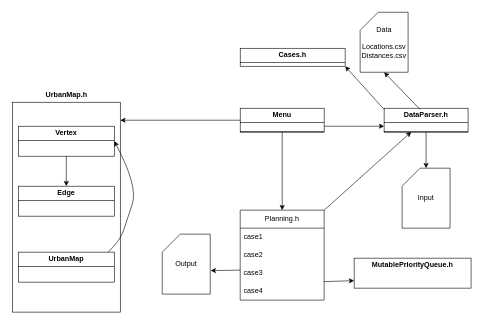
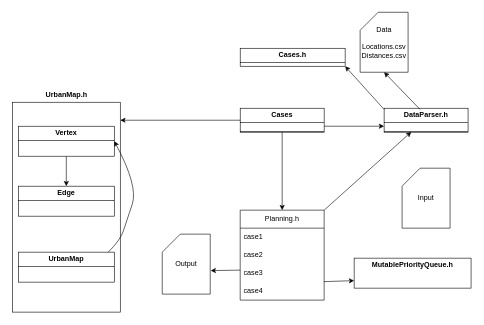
(248, 113) -> (250, 113)
(426, 162) -> none
